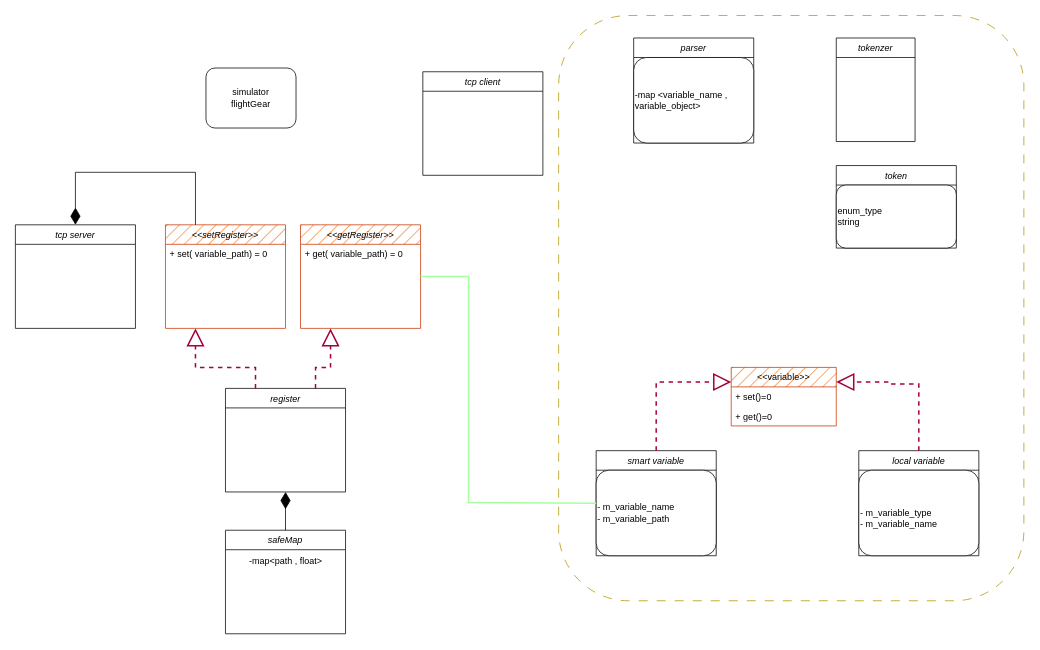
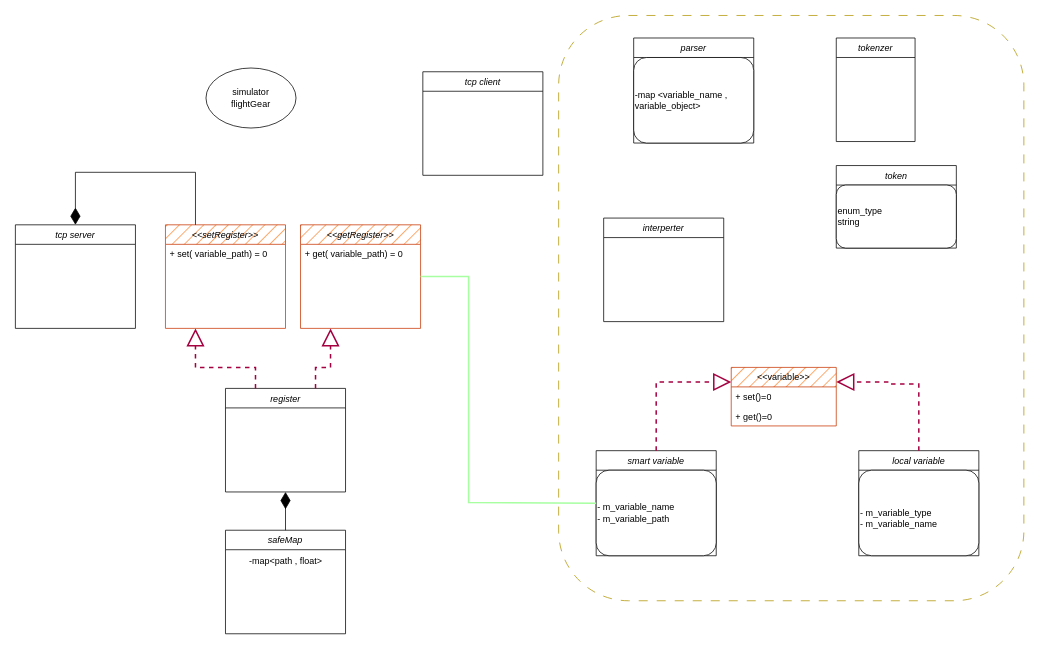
(251, 98) -> (251, 98)
none -> (663, 270)
